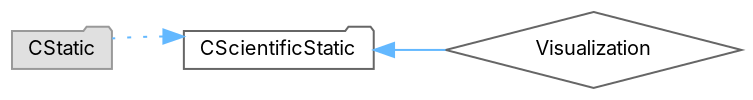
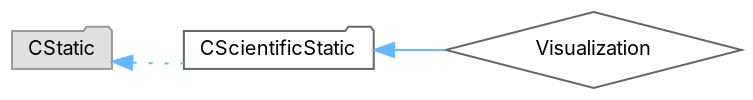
(138, 37) -> (158, 63)
